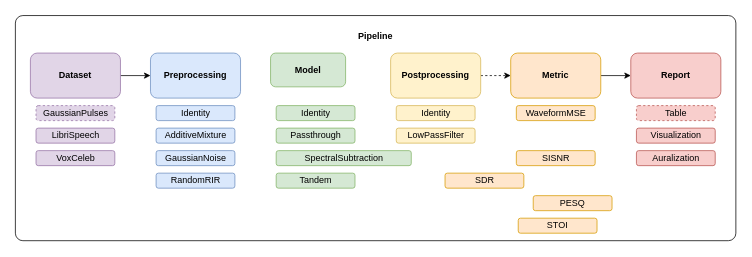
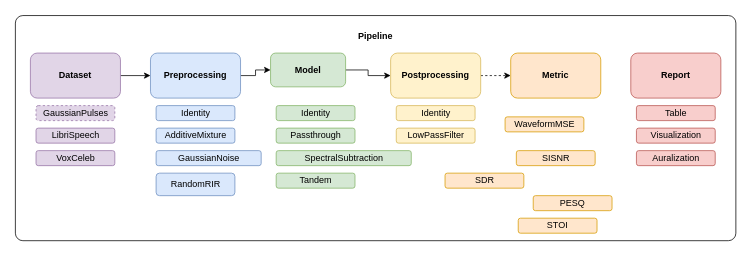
none -> (255, 75)
none -> (372, 75)
(612, 75) -> none
(555, 113) -> (544, 124)
(675, 113) -> (675, 113)
(195, 158) -> (209, 158)
(195, 180) -> (195, 184)
